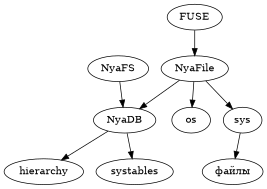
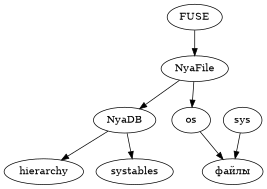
(118, 69) -> none
(217, 92) -> none
none -> (209, 143)
